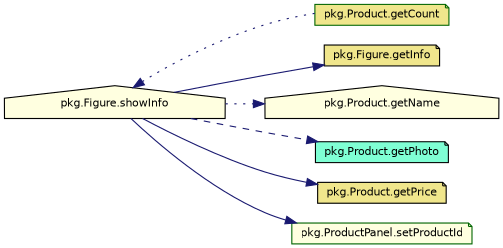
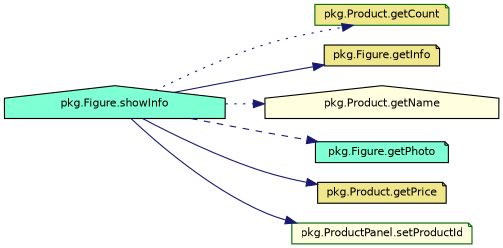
(225, 39) -> (246, 51)
(115, 104) -> (115, 104)
(382, 152) -> (382, 152)
